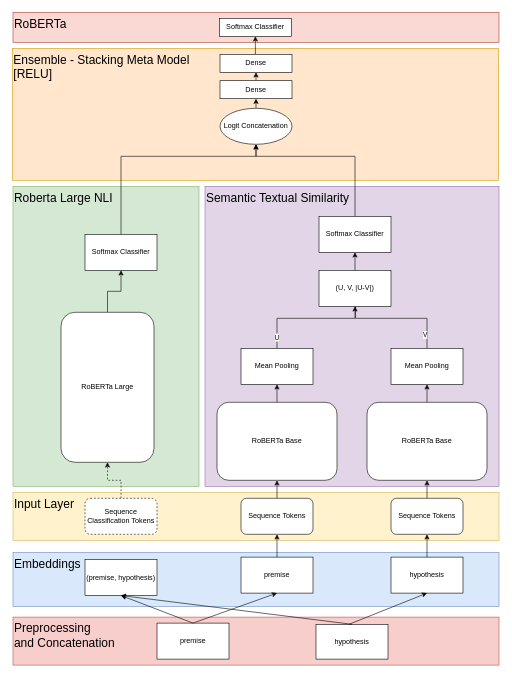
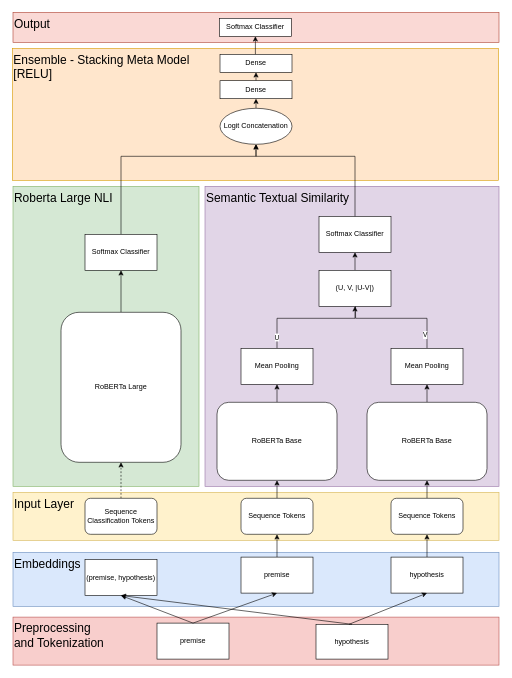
(38, 24) -> (34, 24)
(107, 387) -> (121, 387)
(121, 516) -> (121, 516)
(68, 636) -> (63, 636)
